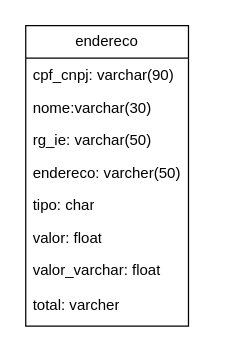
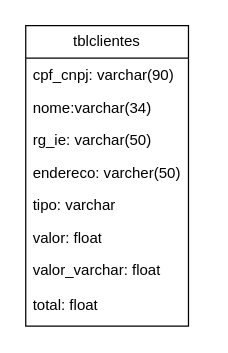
(107, 42) -> (107, 42)
(98, 108) -> (98, 108)
(69, 206) -> (82, 206)
(86, 306) -> (76, 306)
